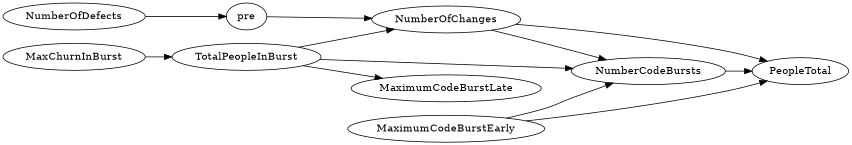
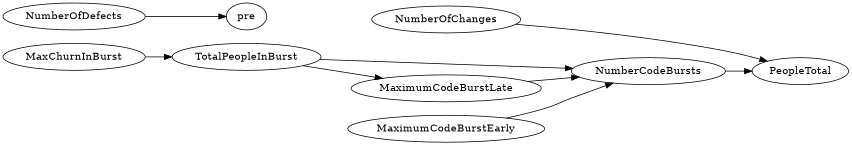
(316, 18) -> none
(343, 39) -> none
(545, 44) -> (550, 80)
(644, 106) -> none
